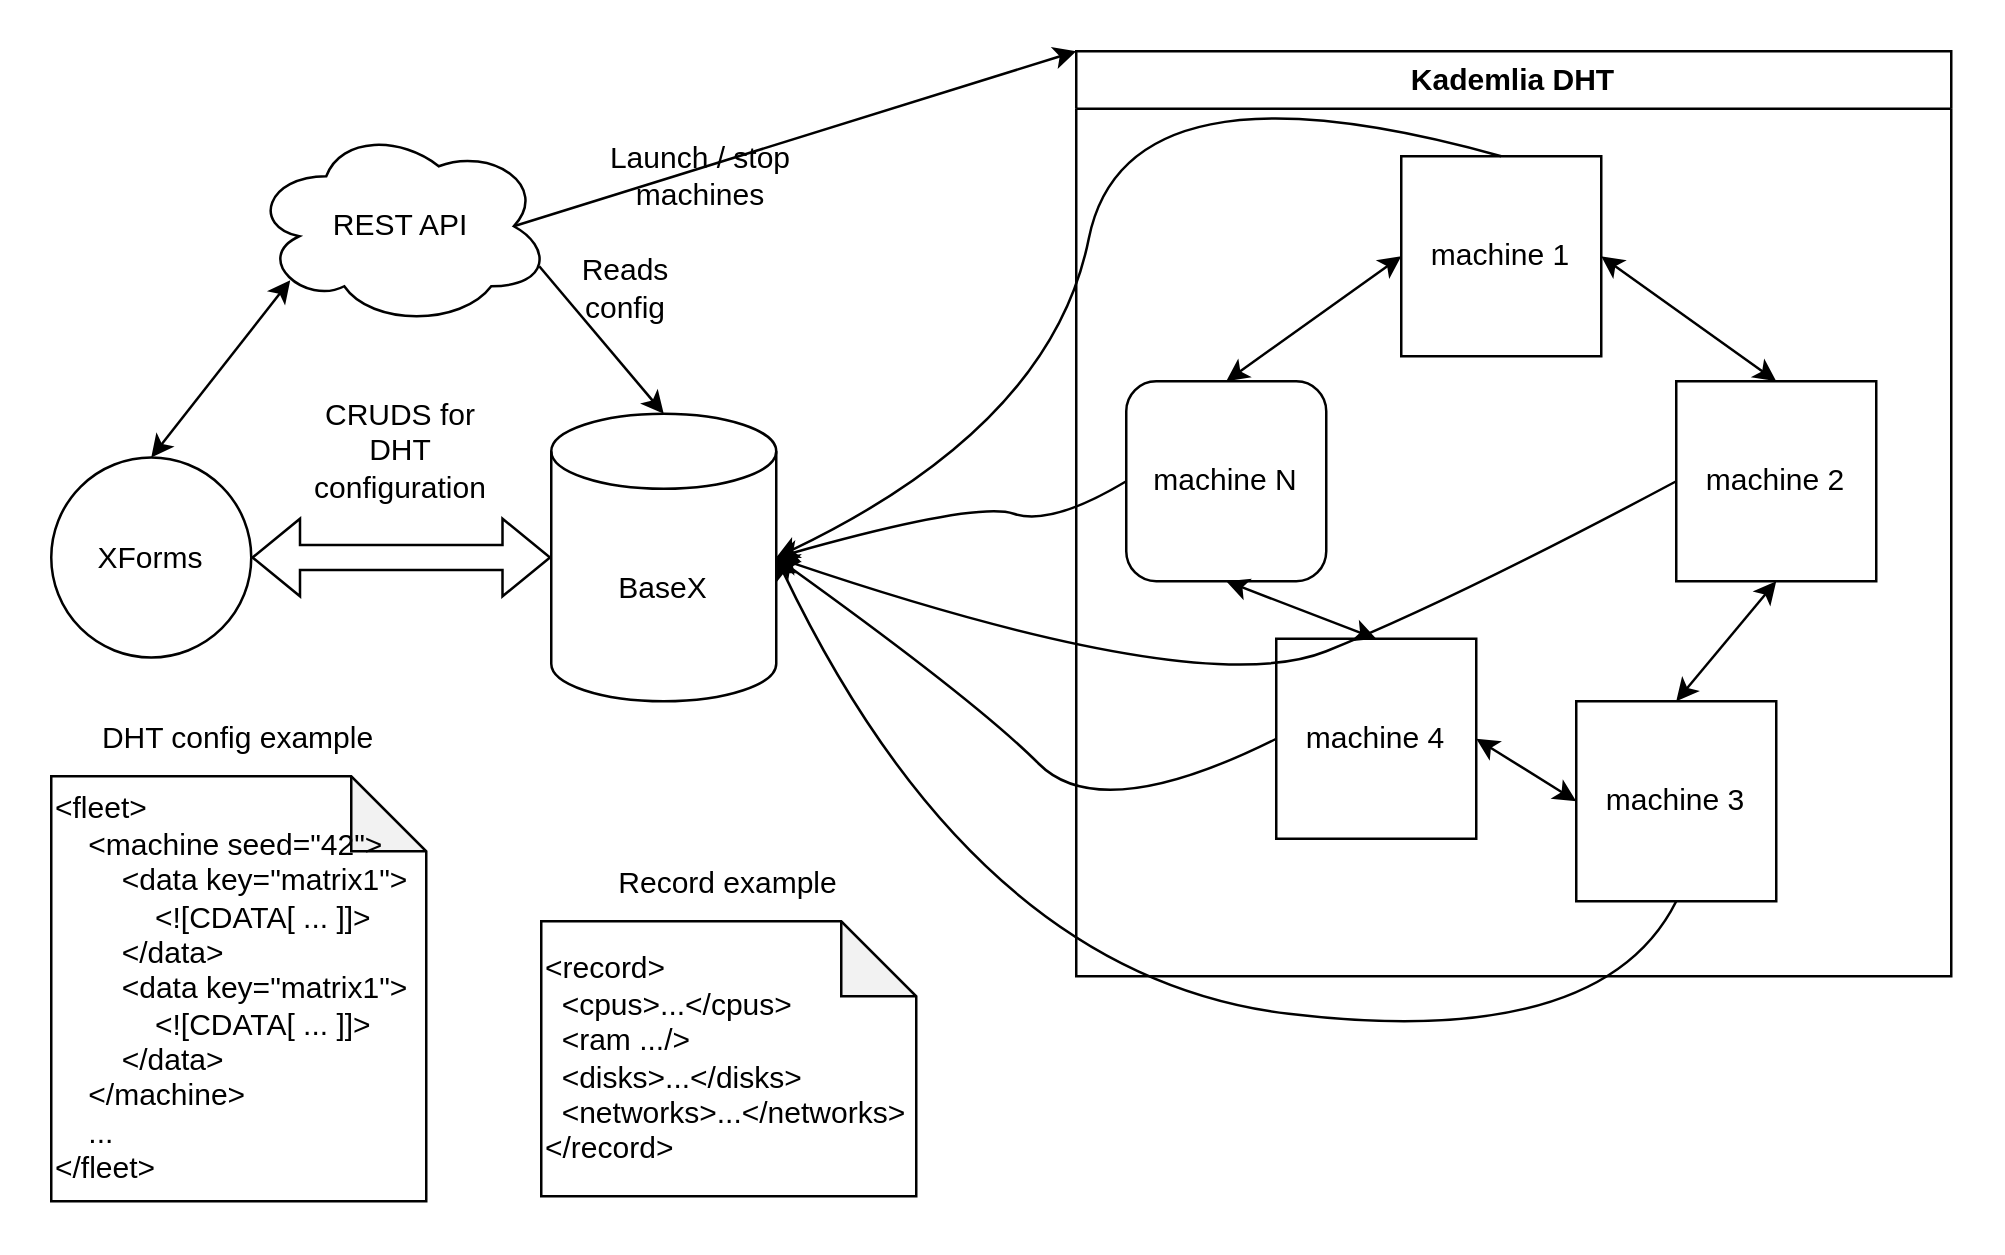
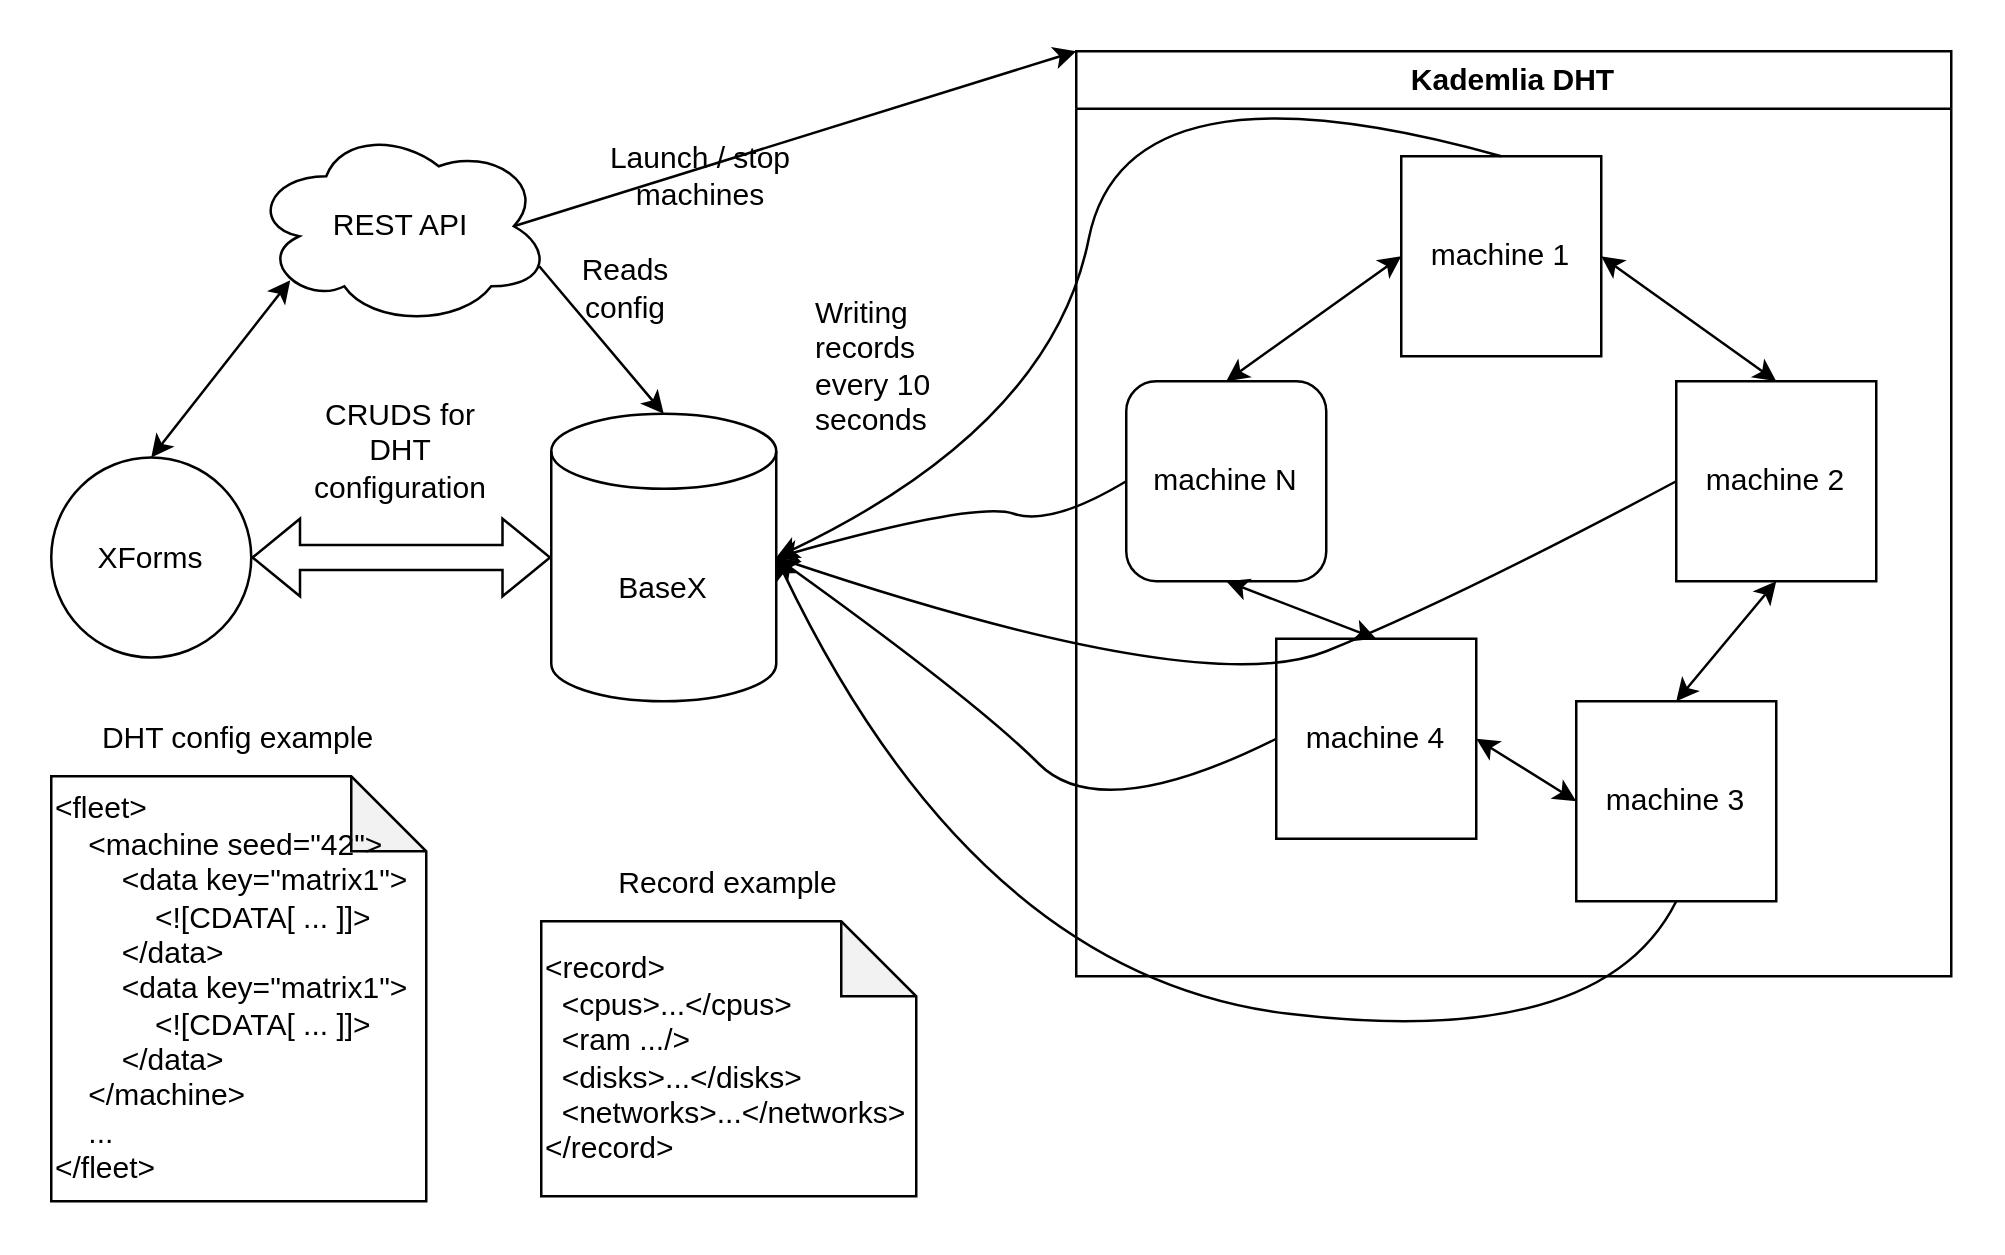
none -> (901, 366)
(794, 564) -> (946, 611)
